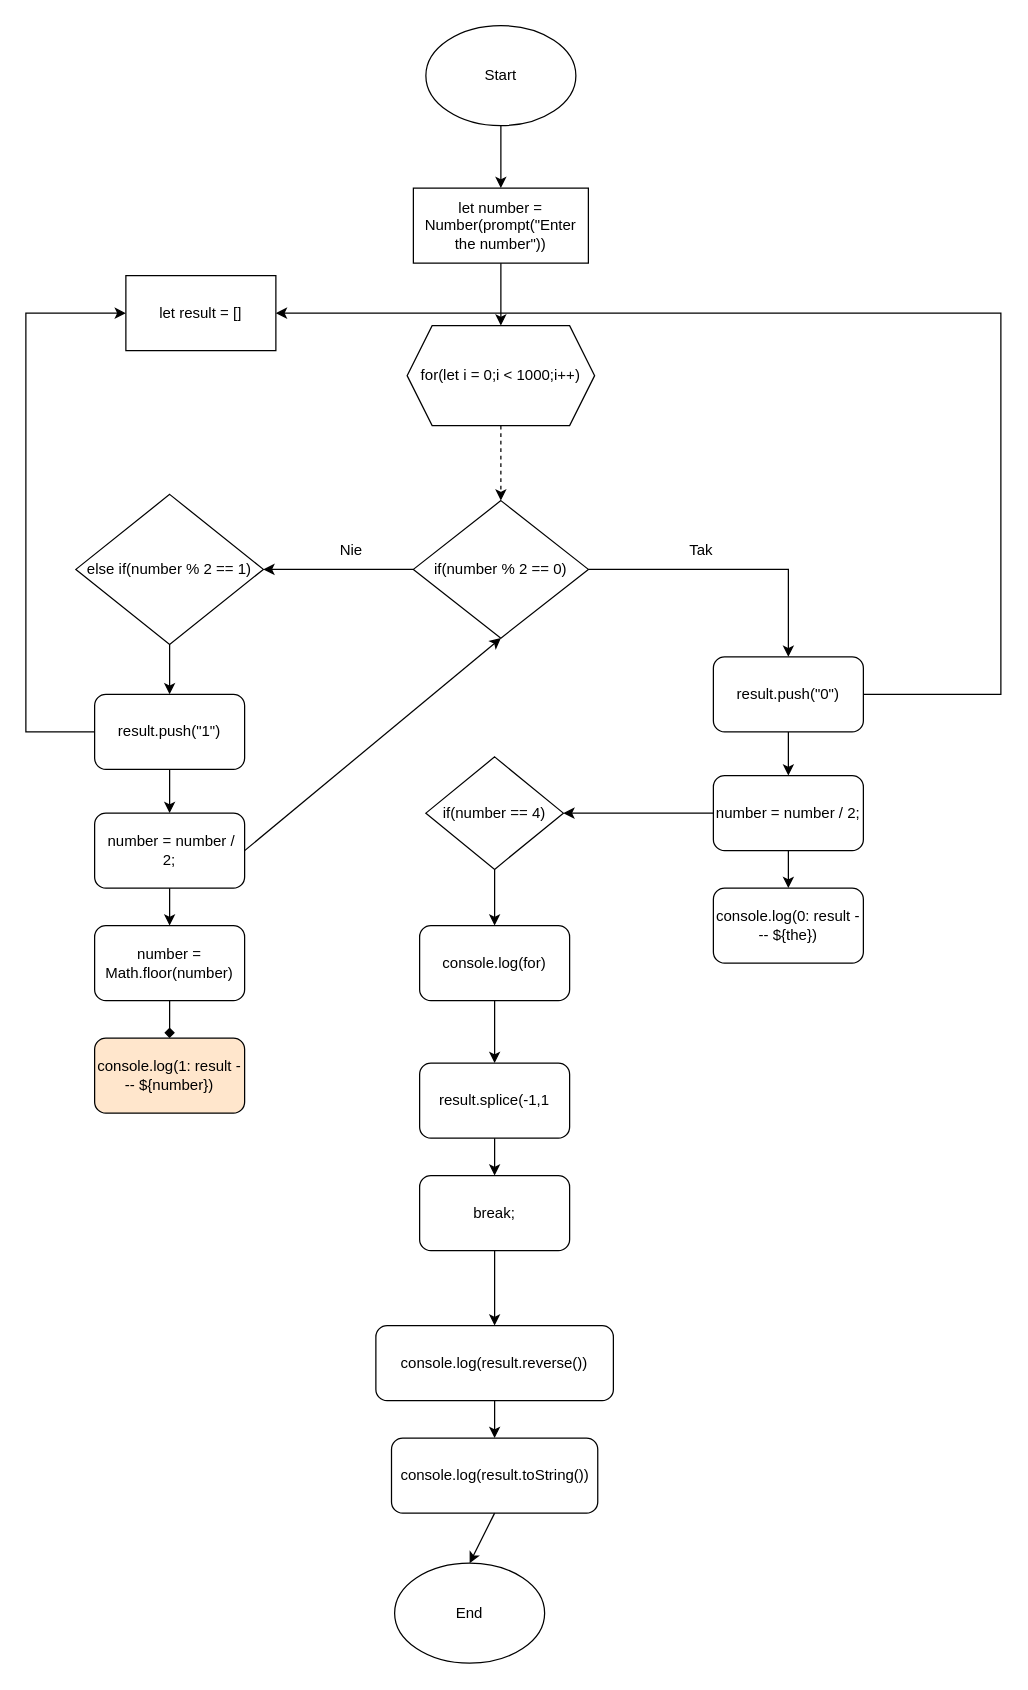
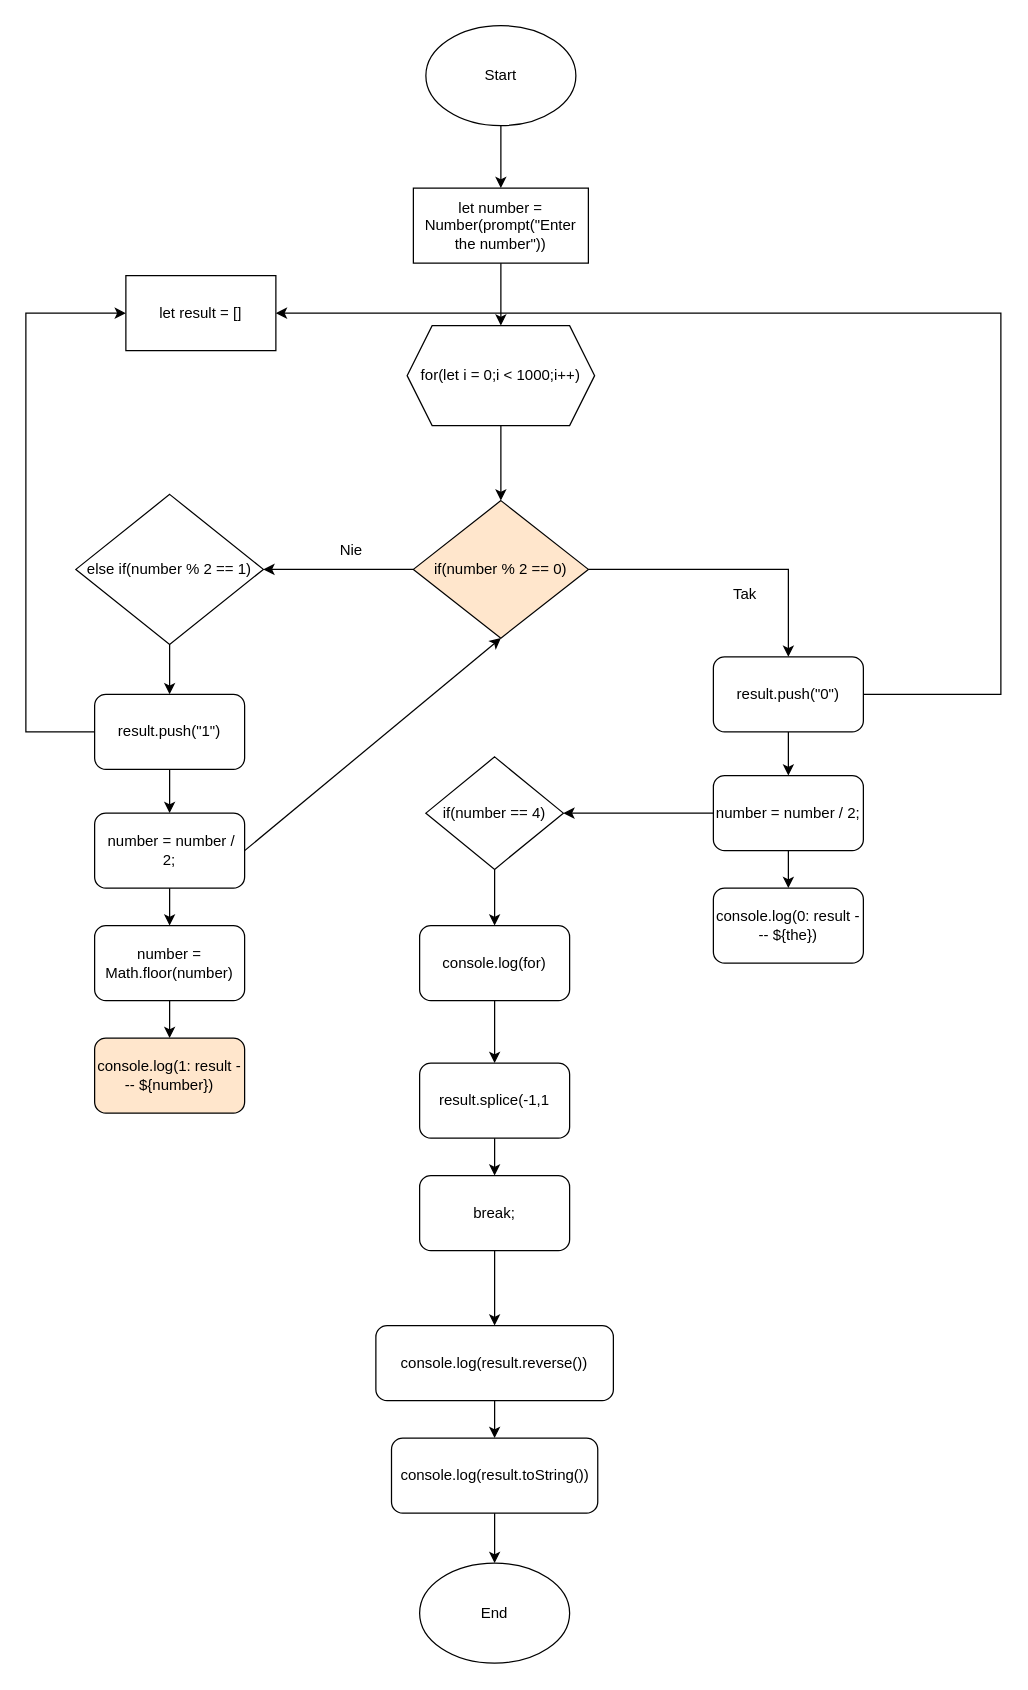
(501, 460) -> (501, 460)
(701, 551) -> (744, 594)
(501, 569) -> (501, 569)
(169, 1027) -> (169, 1028)
(469, 1613) -> (494, 1613)
